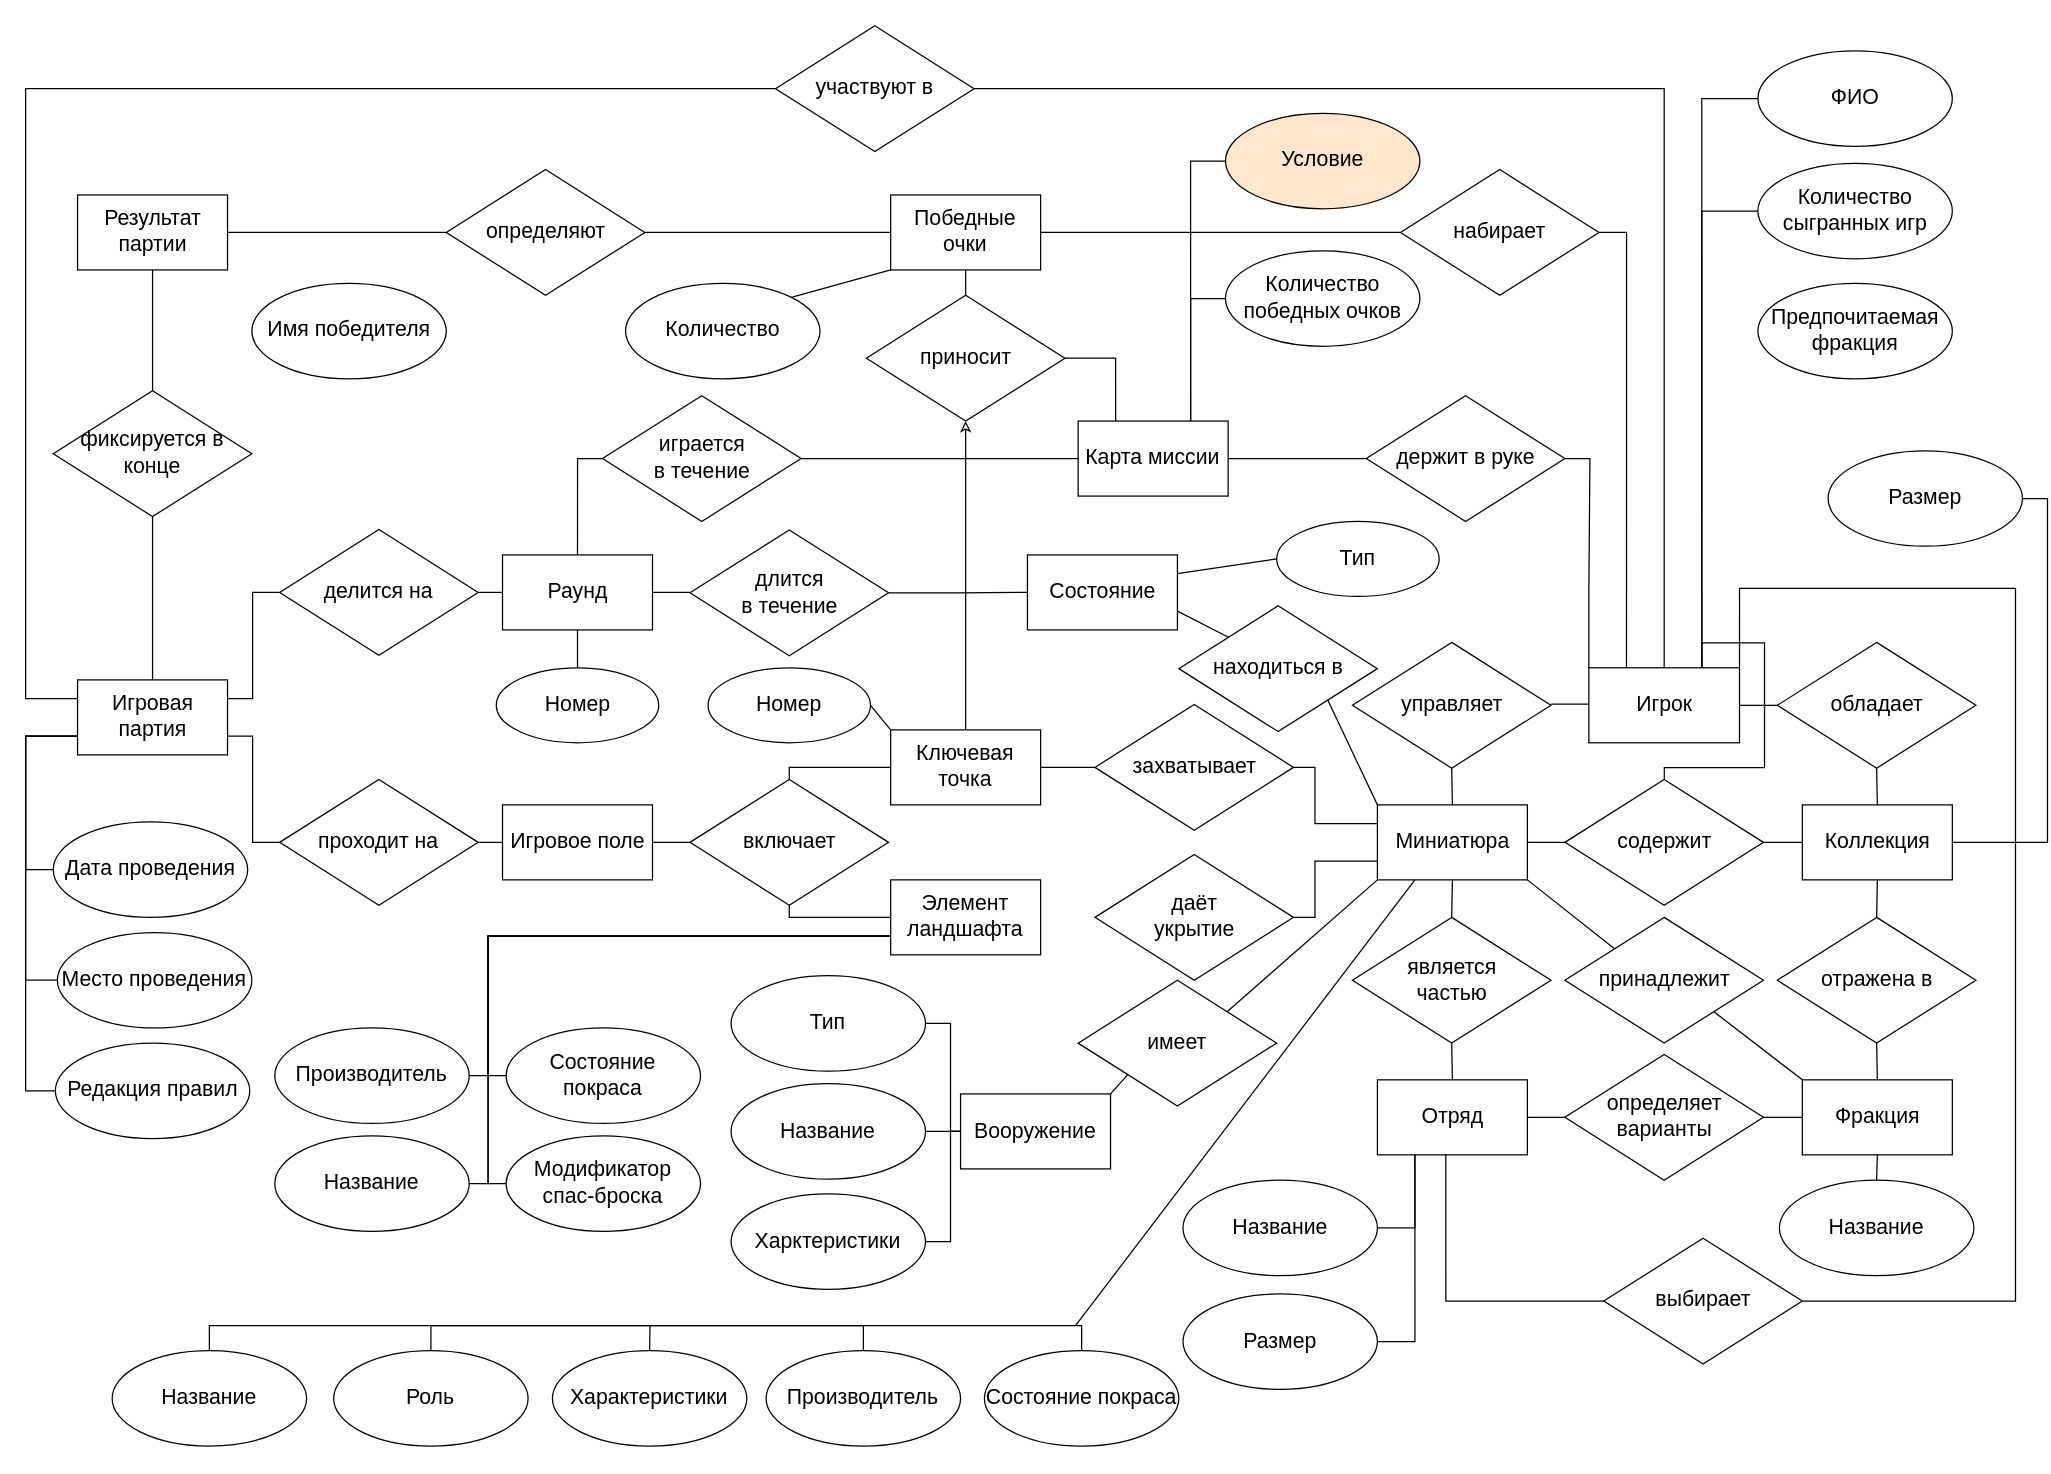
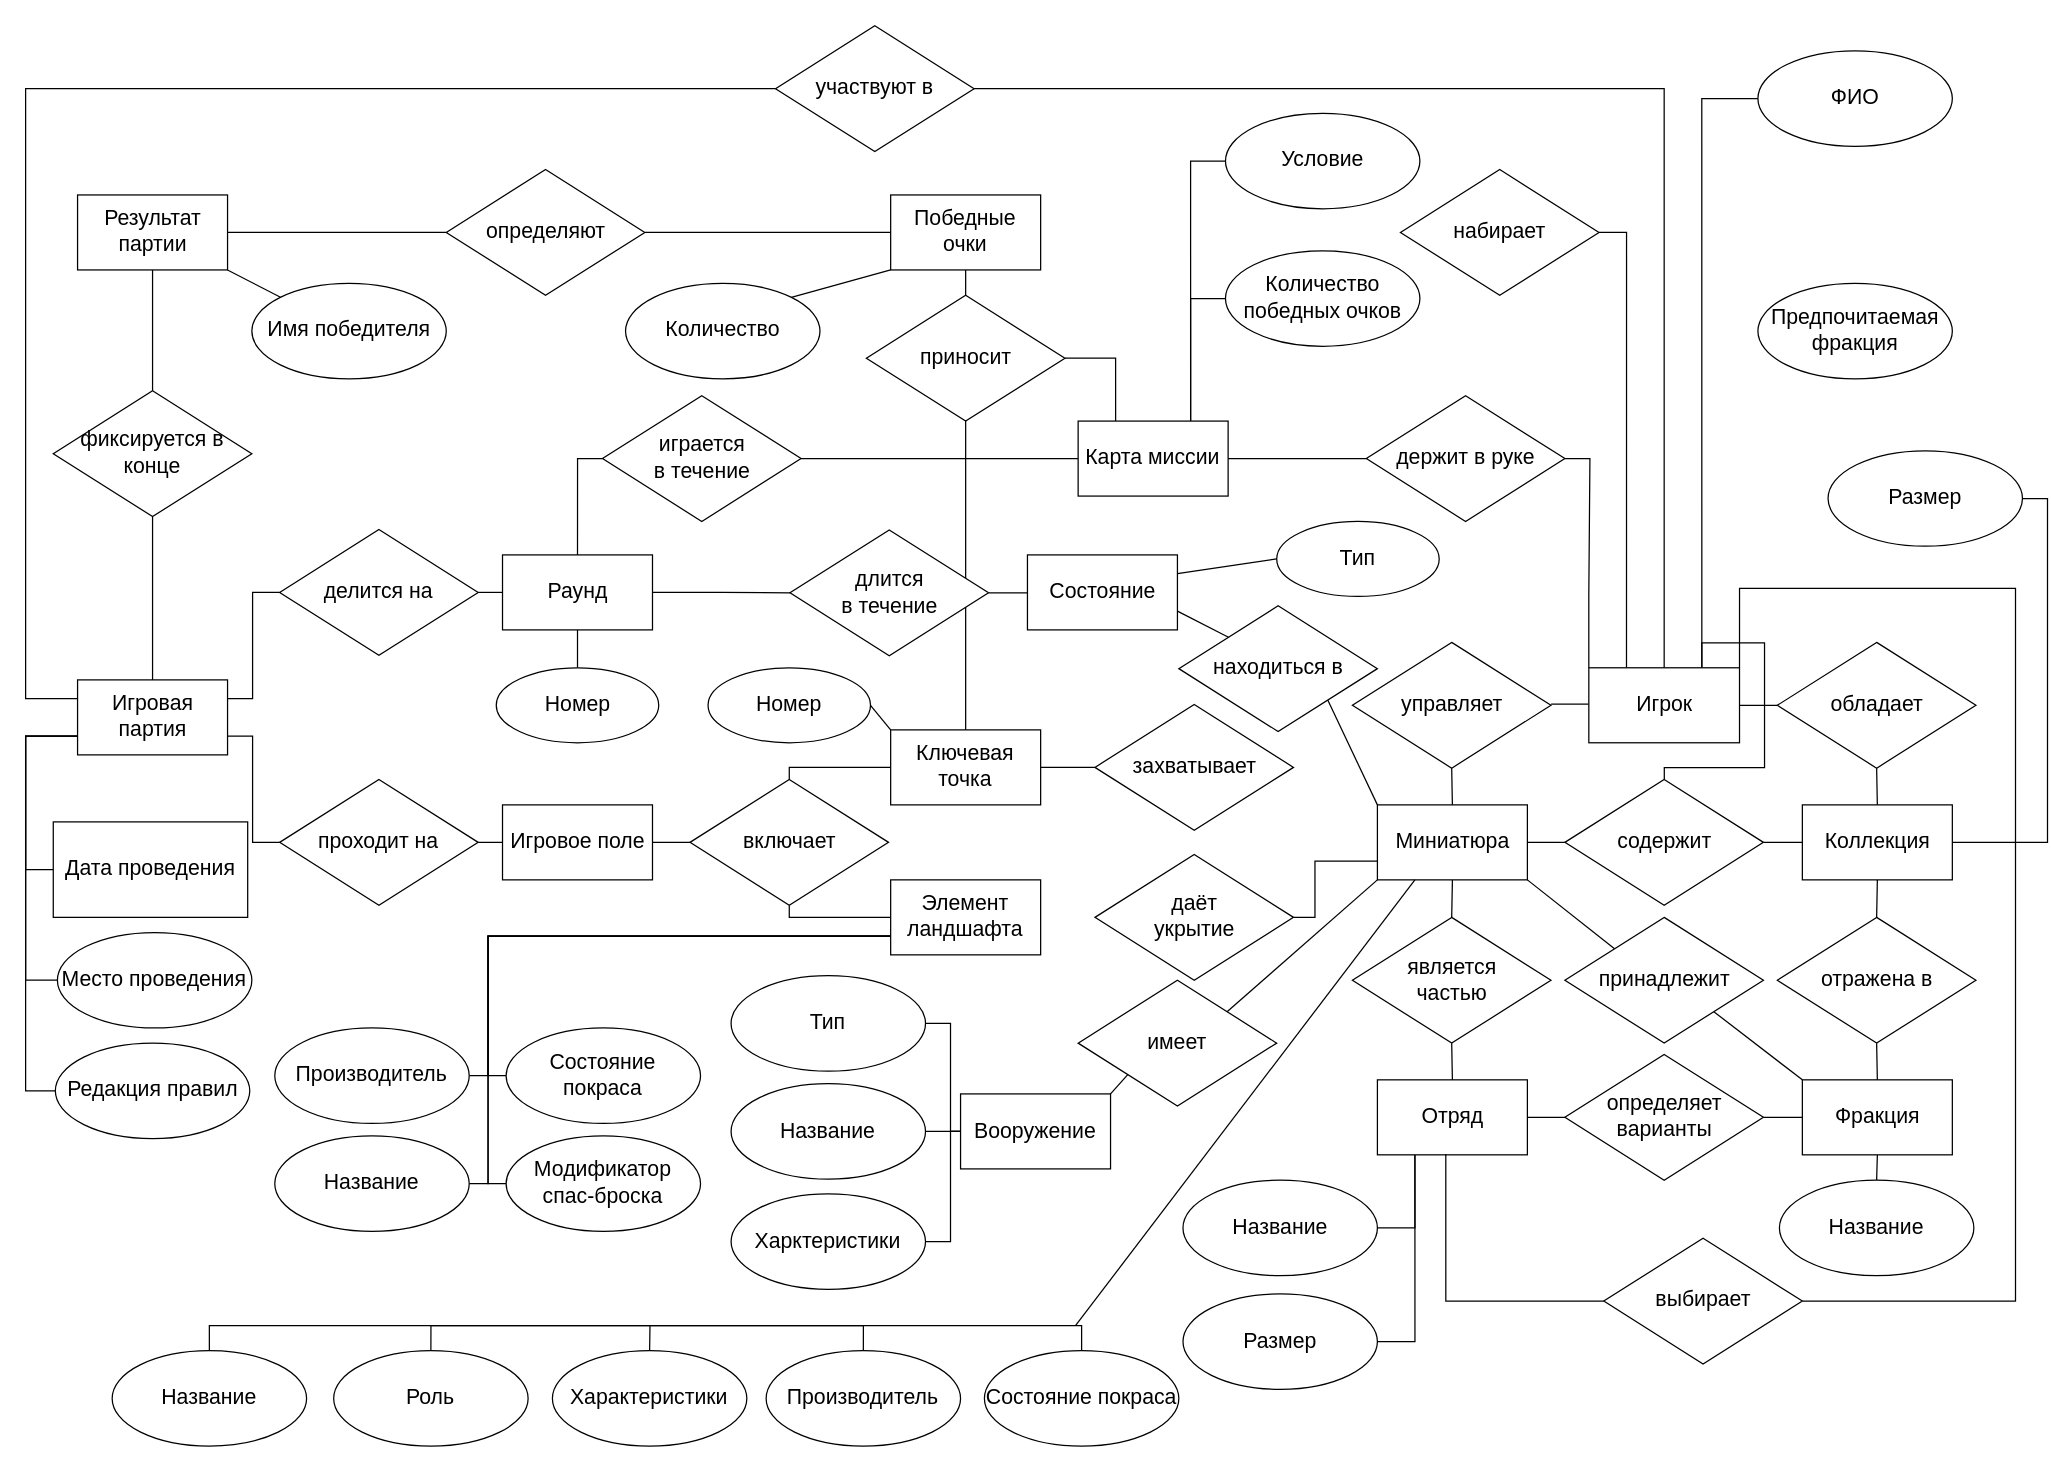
(1323, 161) -> (1323, 161)
(1731, 211) -> none
(1855, 211) -> none
(1221, 232) -> none
none -> (254, 284)
(966, 431) -> (966, 427)
(789, 593) -> (889, 593)
(1315, 815) -> none
(151, 870) -> (151, 870)
